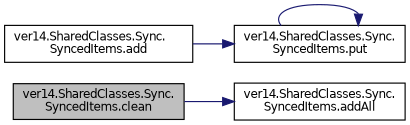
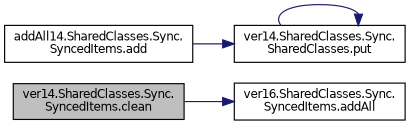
(99, 44) -> (99, 44)
(320, 44) -> (320, 44)
(320, 102) -> (320, 102)
